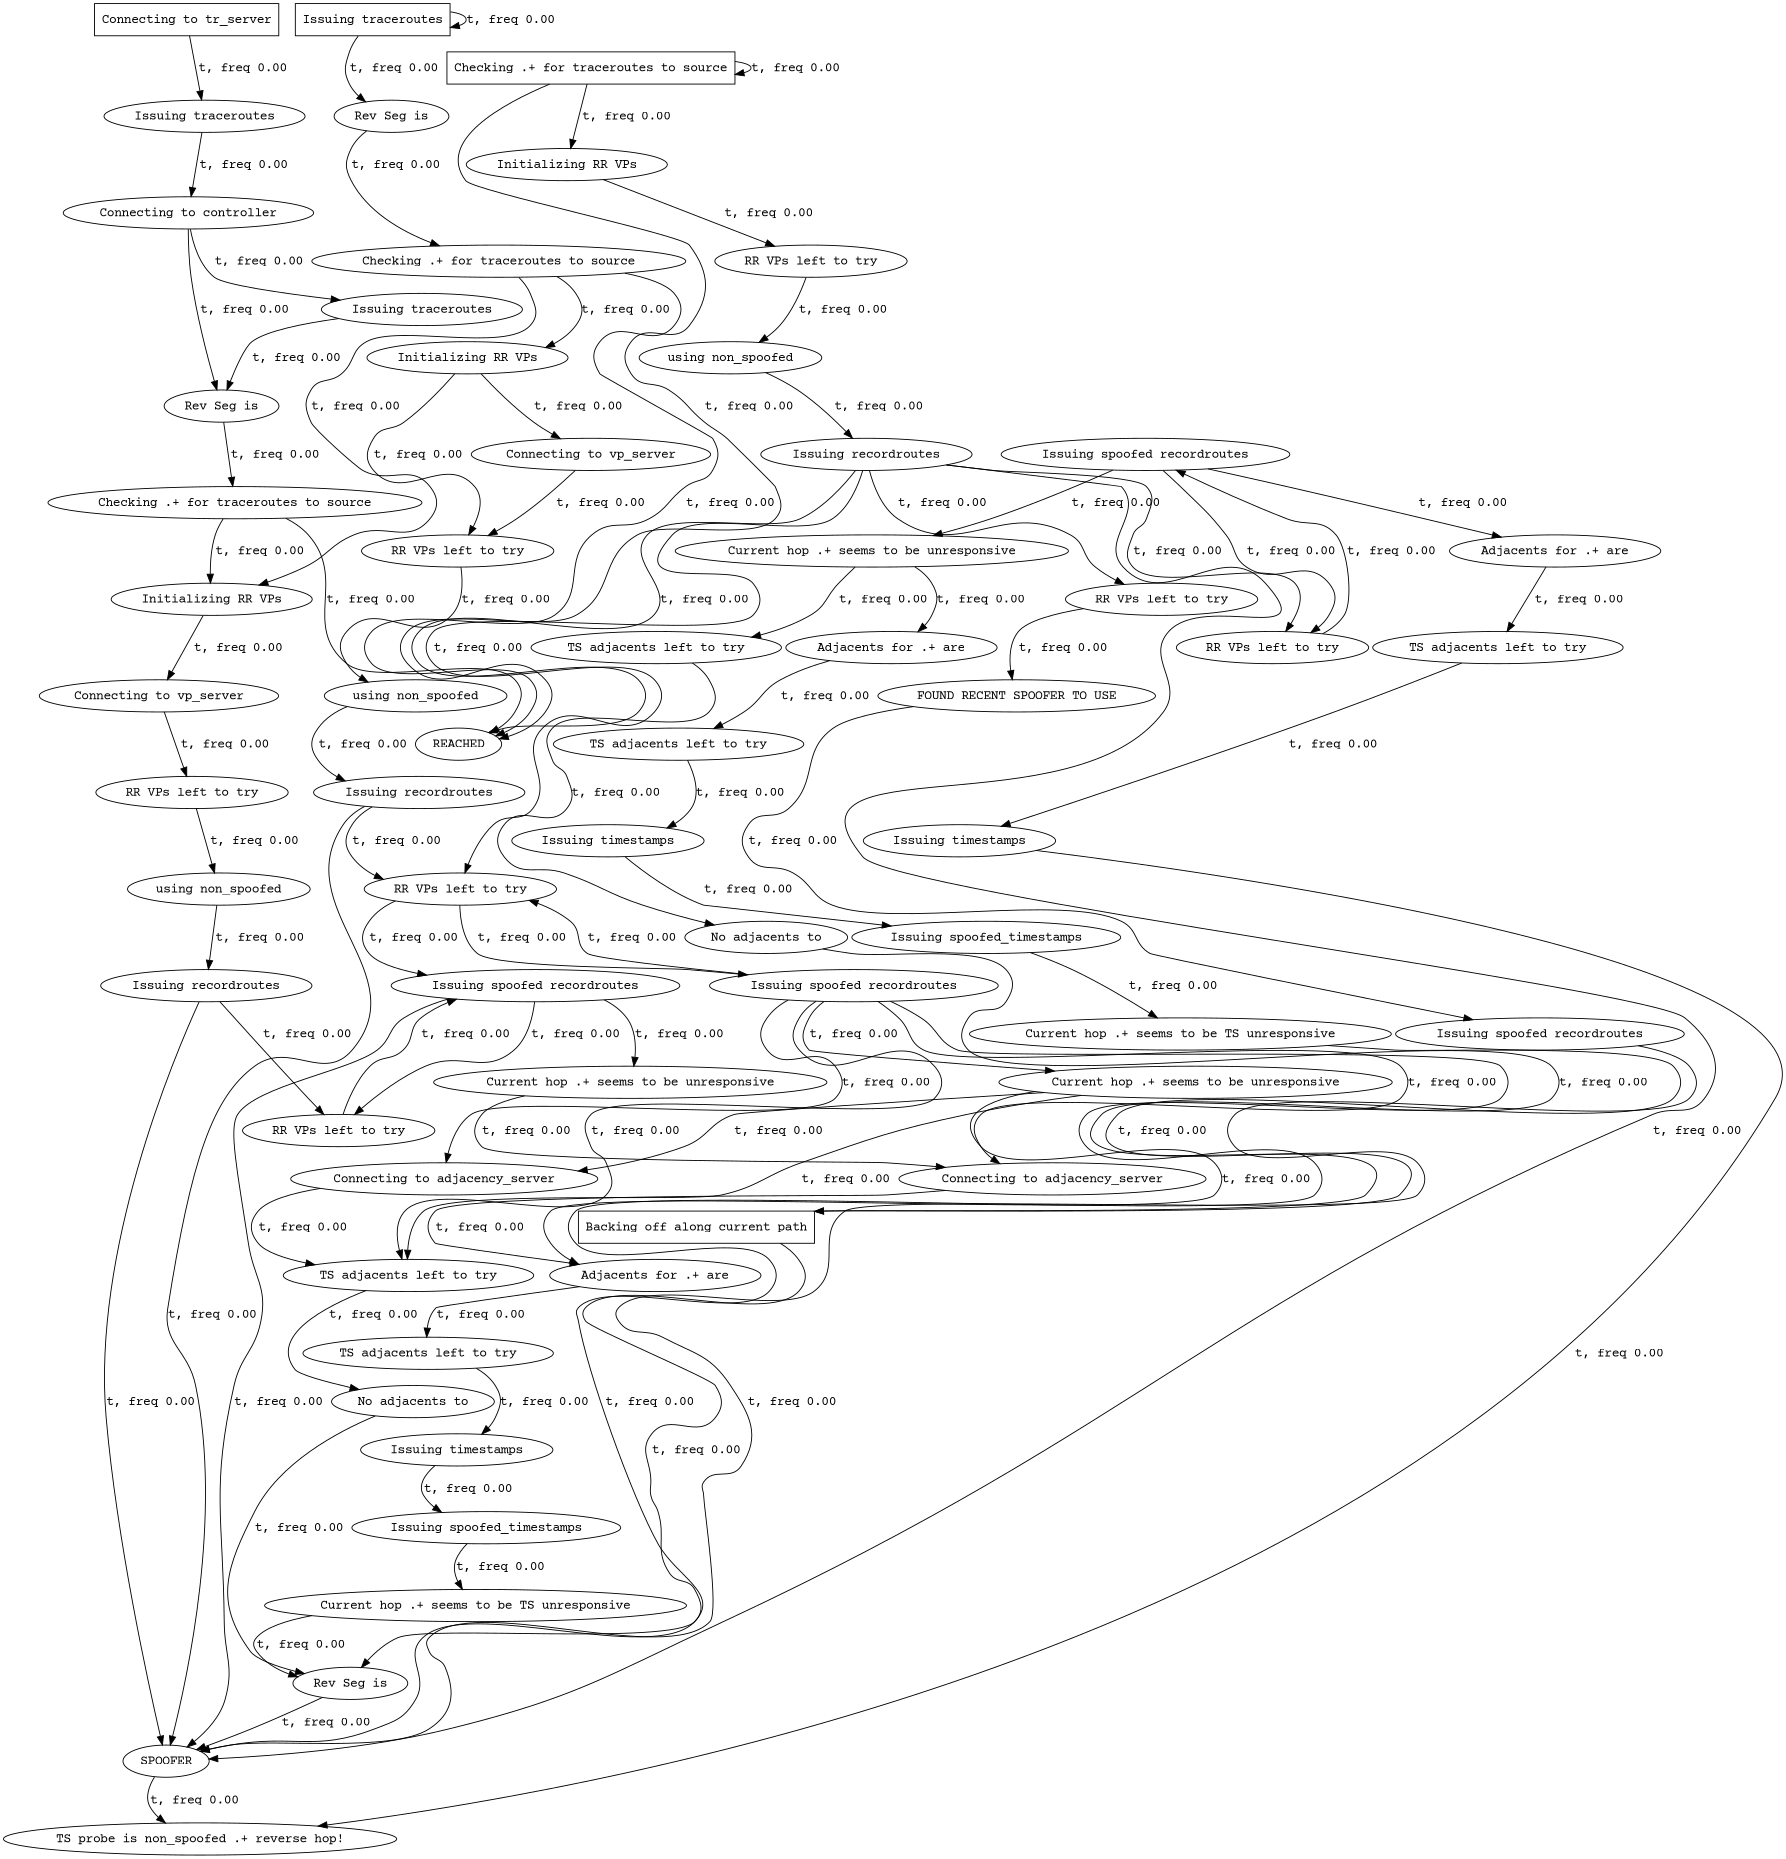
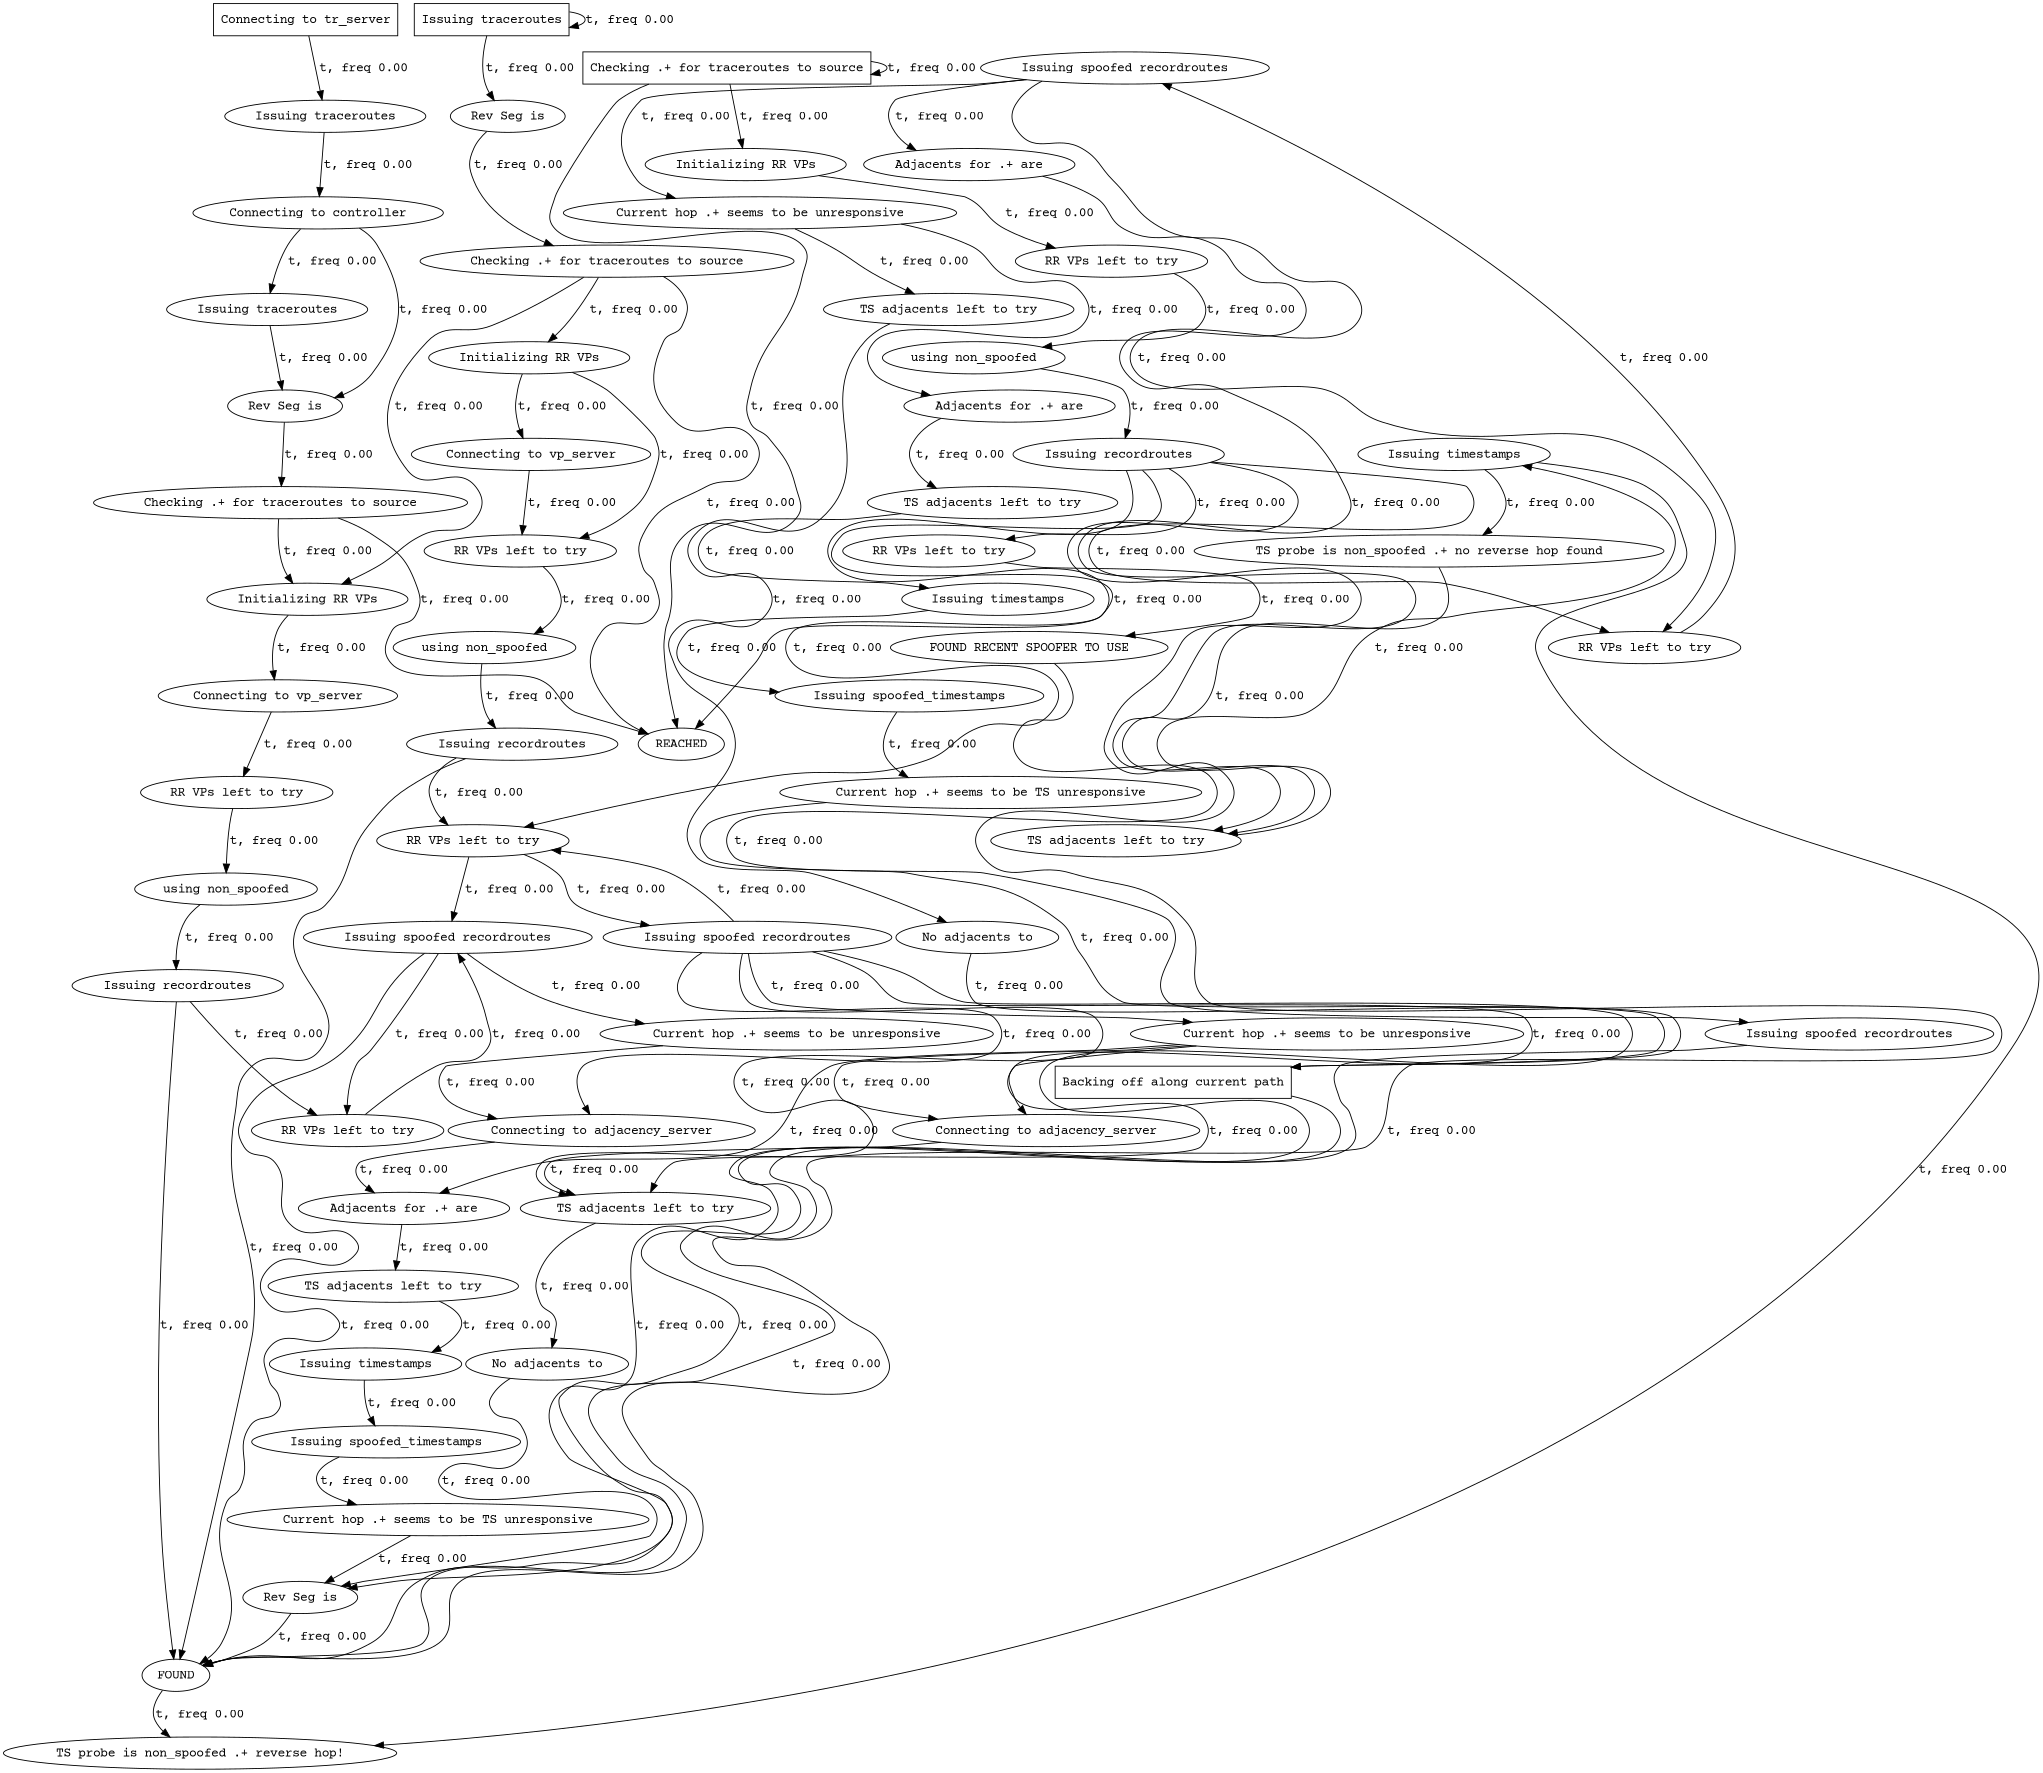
none -> (1429, 551)
(166, 1761) -> (176, 1675)
